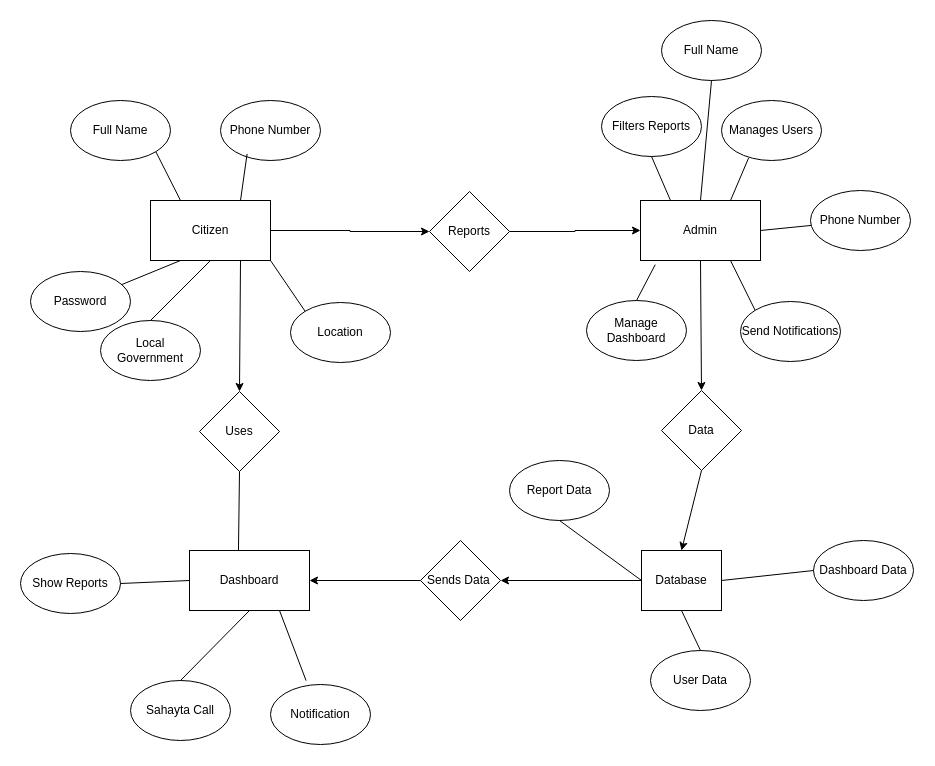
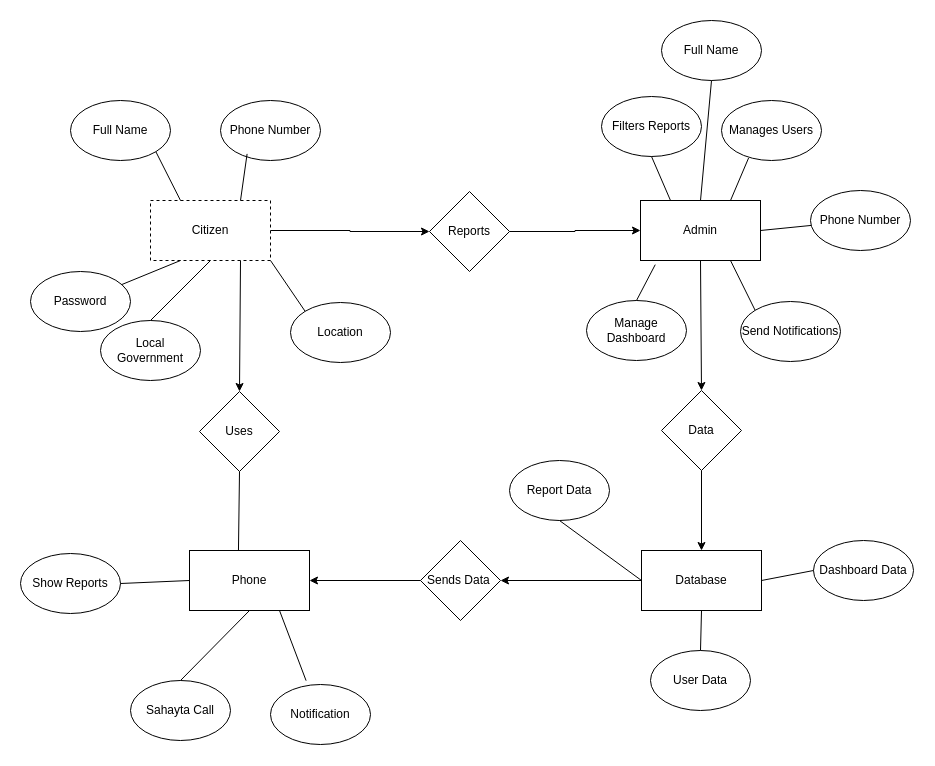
(211, 231) -> (211, 231)
(250, 581) -> (250, 581)
(682, 581) -> (702, 581)
